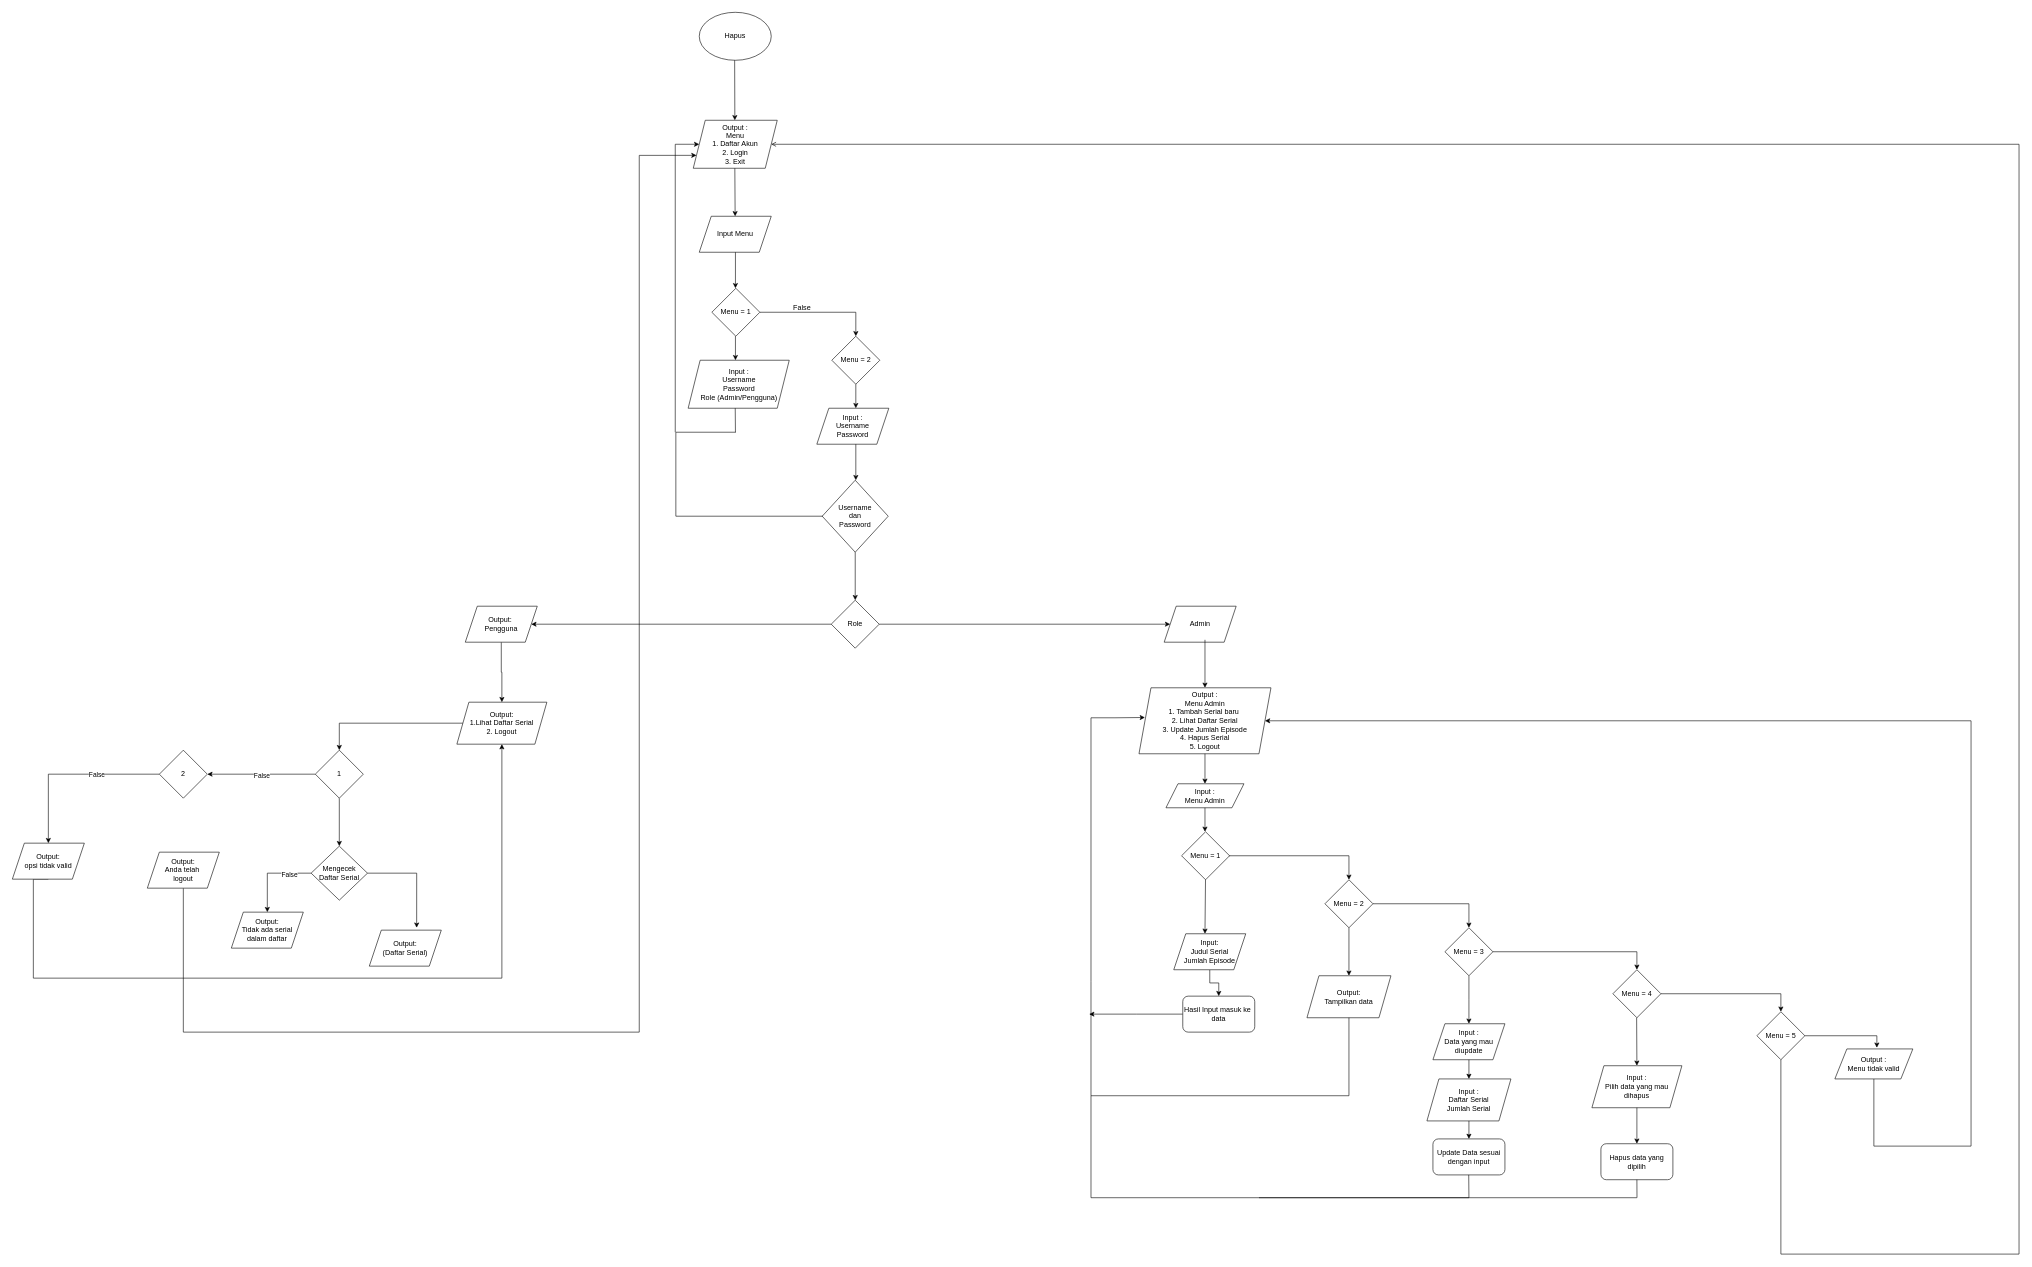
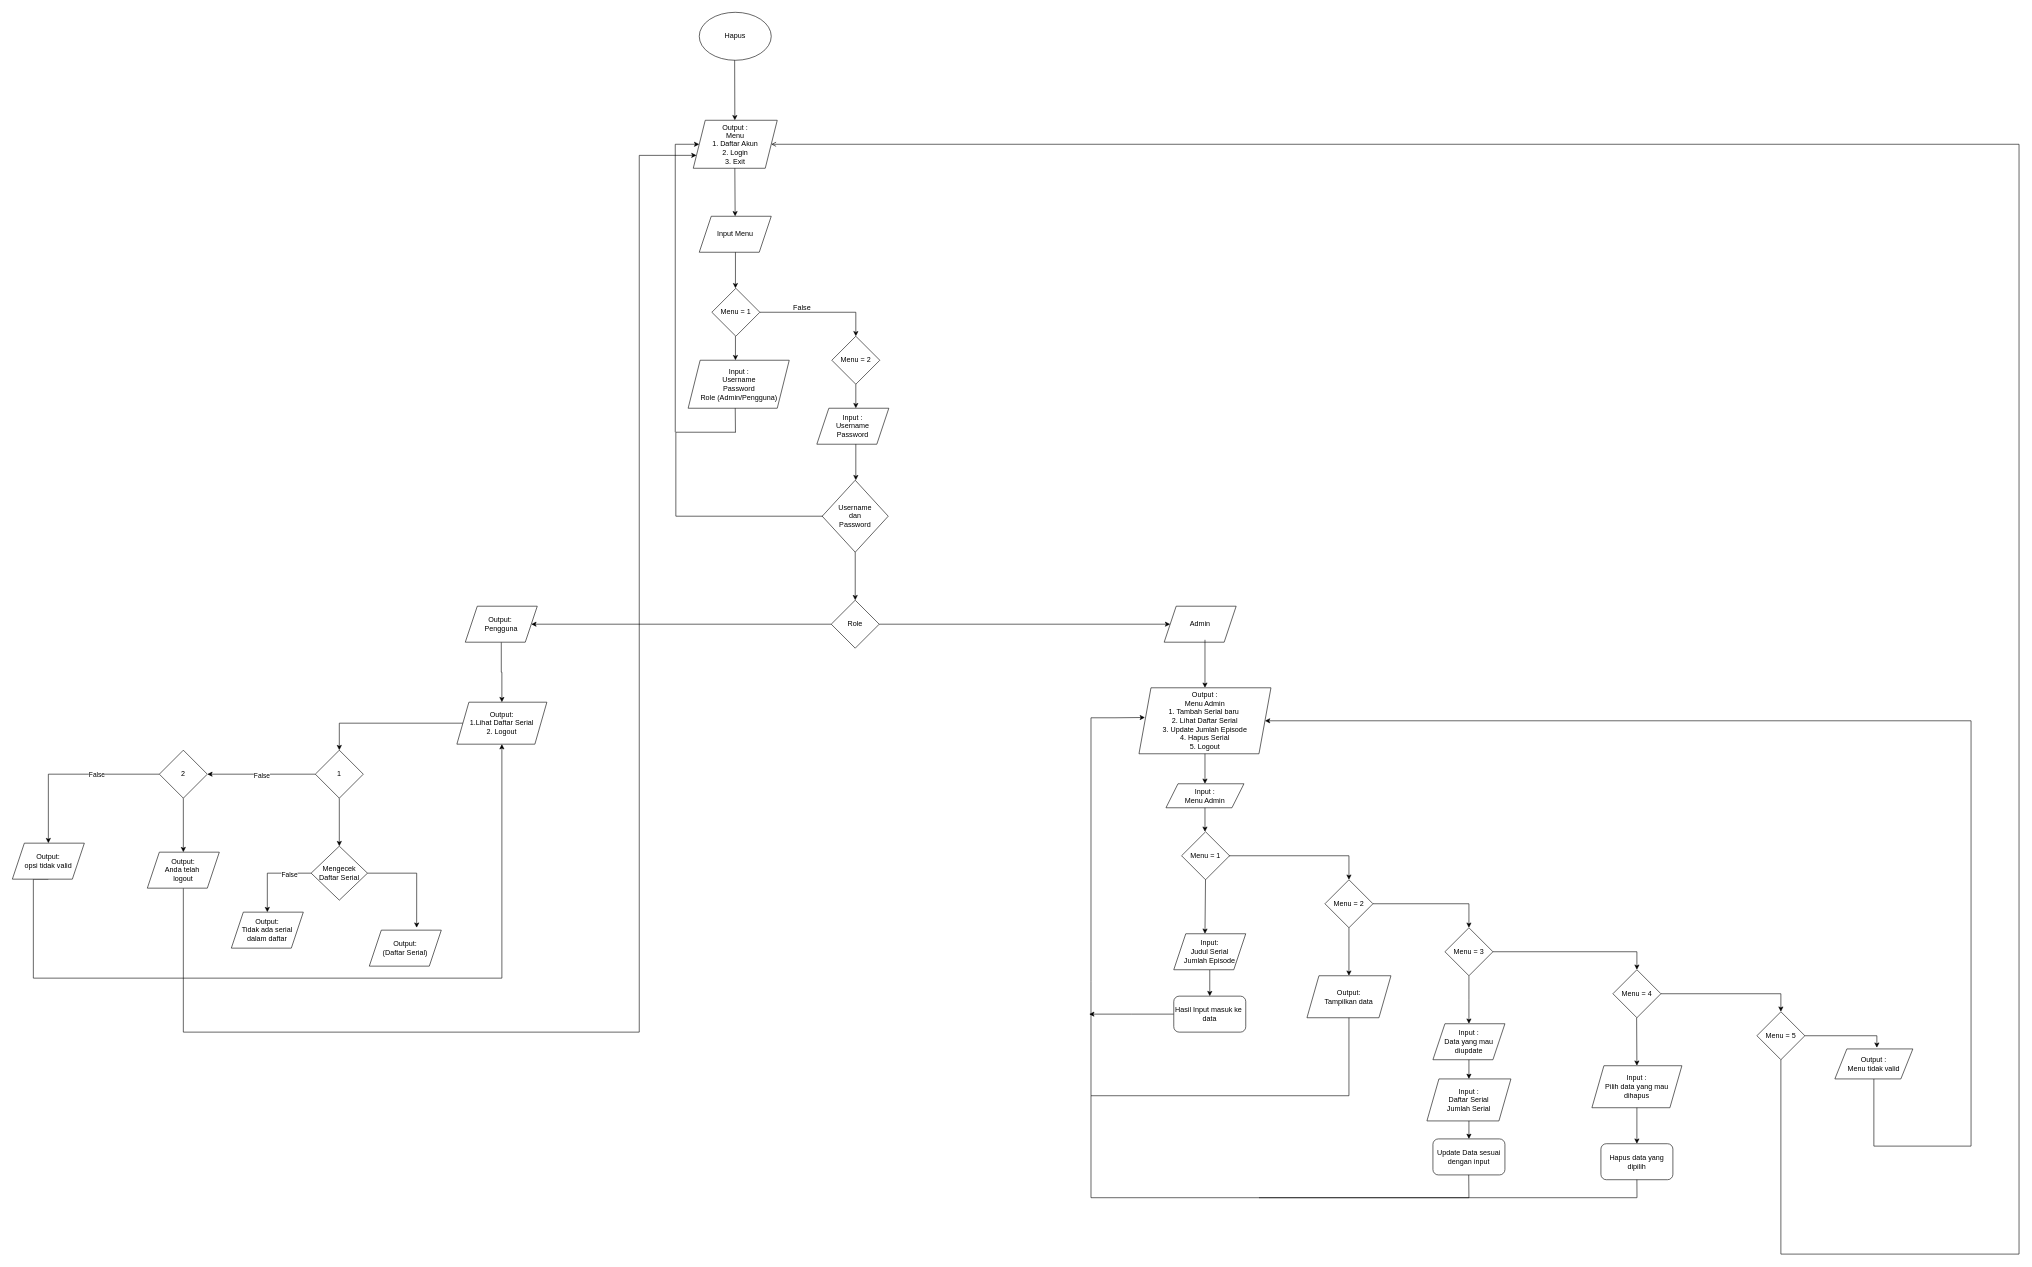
none -> (183, 846)
(1219, 1014) -> (1210, 1014)
